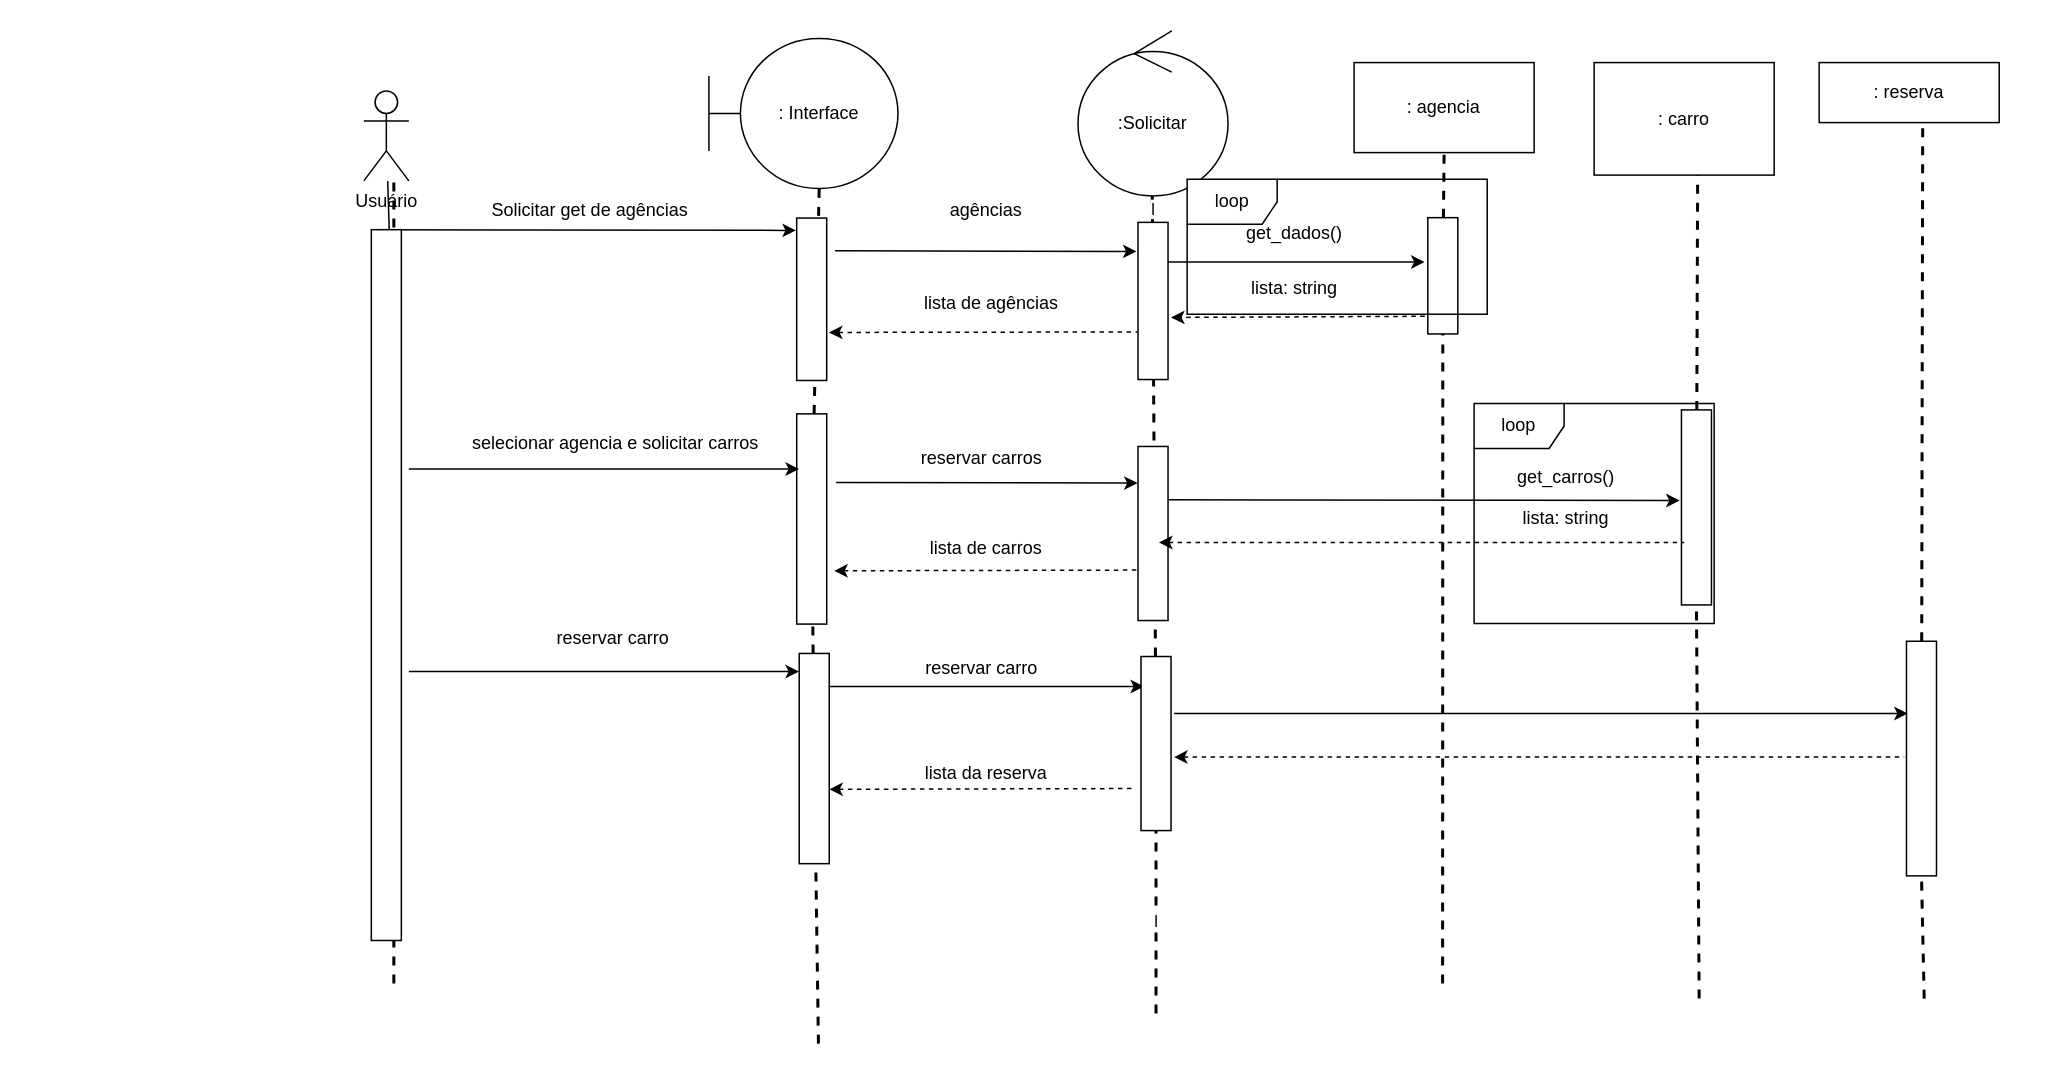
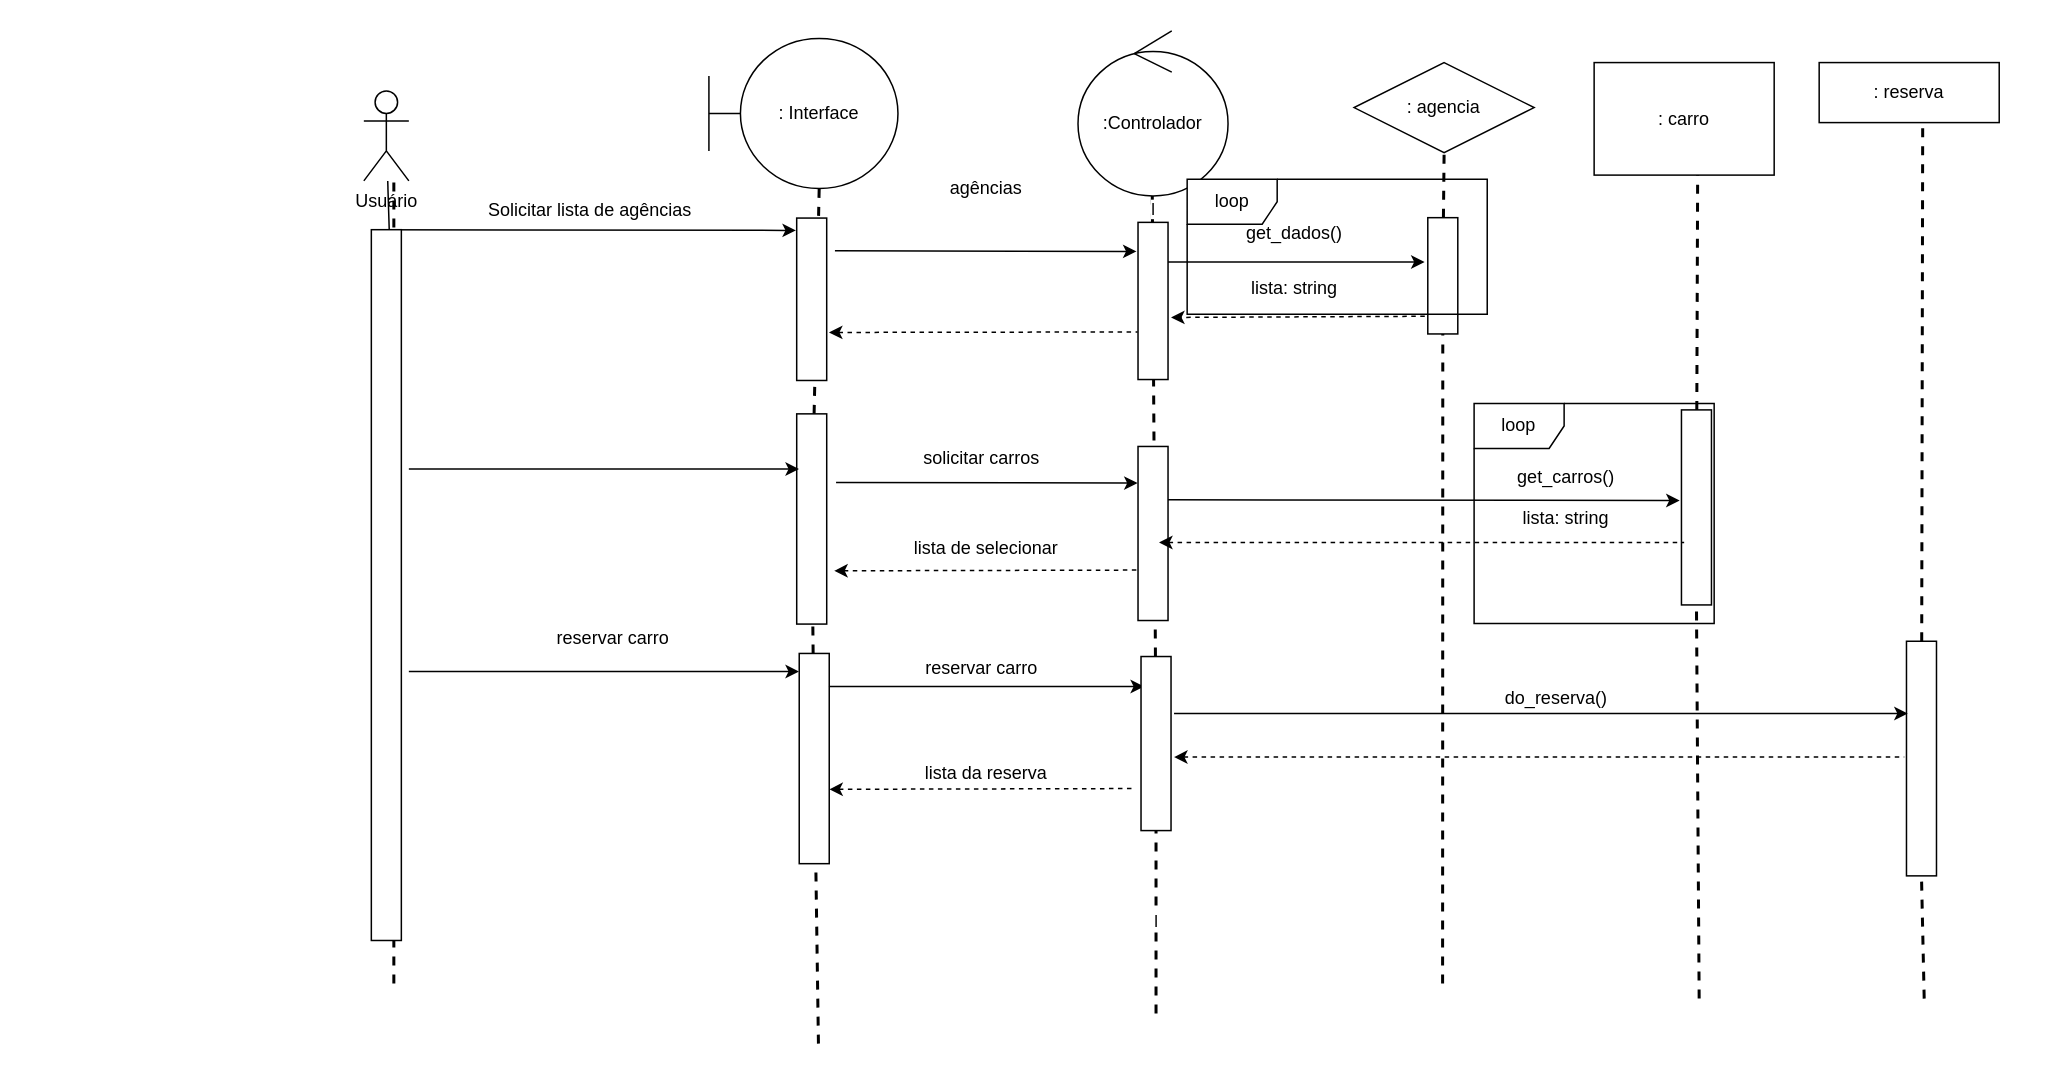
(1444, 107) -> (1444, 107)
(1153, 124) -> (1153, 124)
(590, 211) -> (590, 211)
(987, 211) -> (987, 188)
(992, 304) -> none
(616, 443) -> none
(982, 458) -> (982, 458)
(986, 548) -> (986, 548)
none -> (1556, 698)
